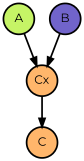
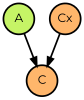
(65, 19) -> none
(29, 46) -> (29, 46)
